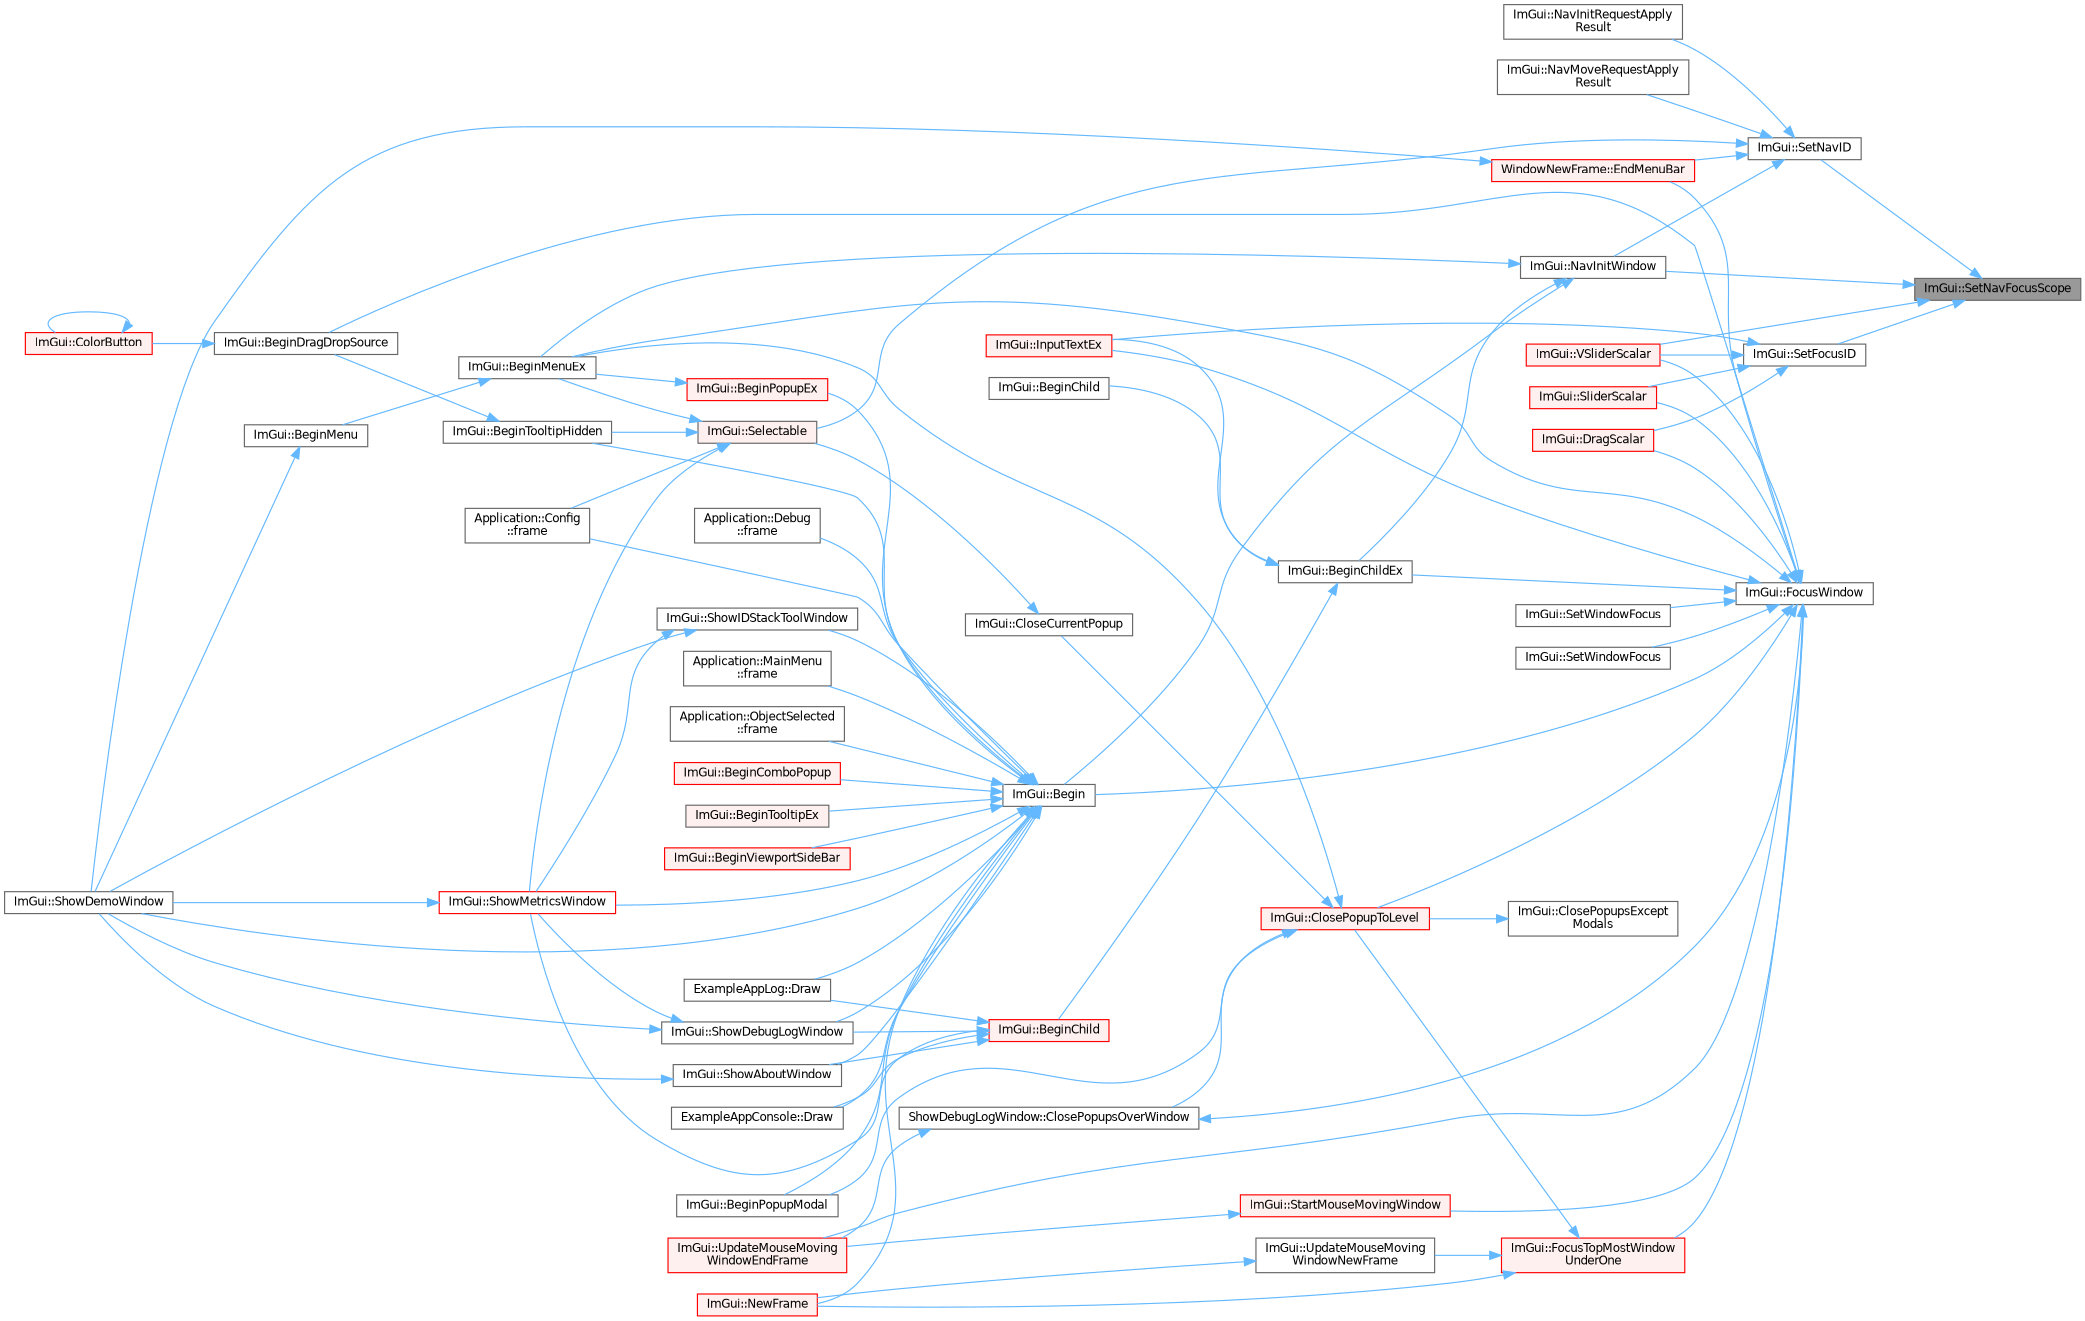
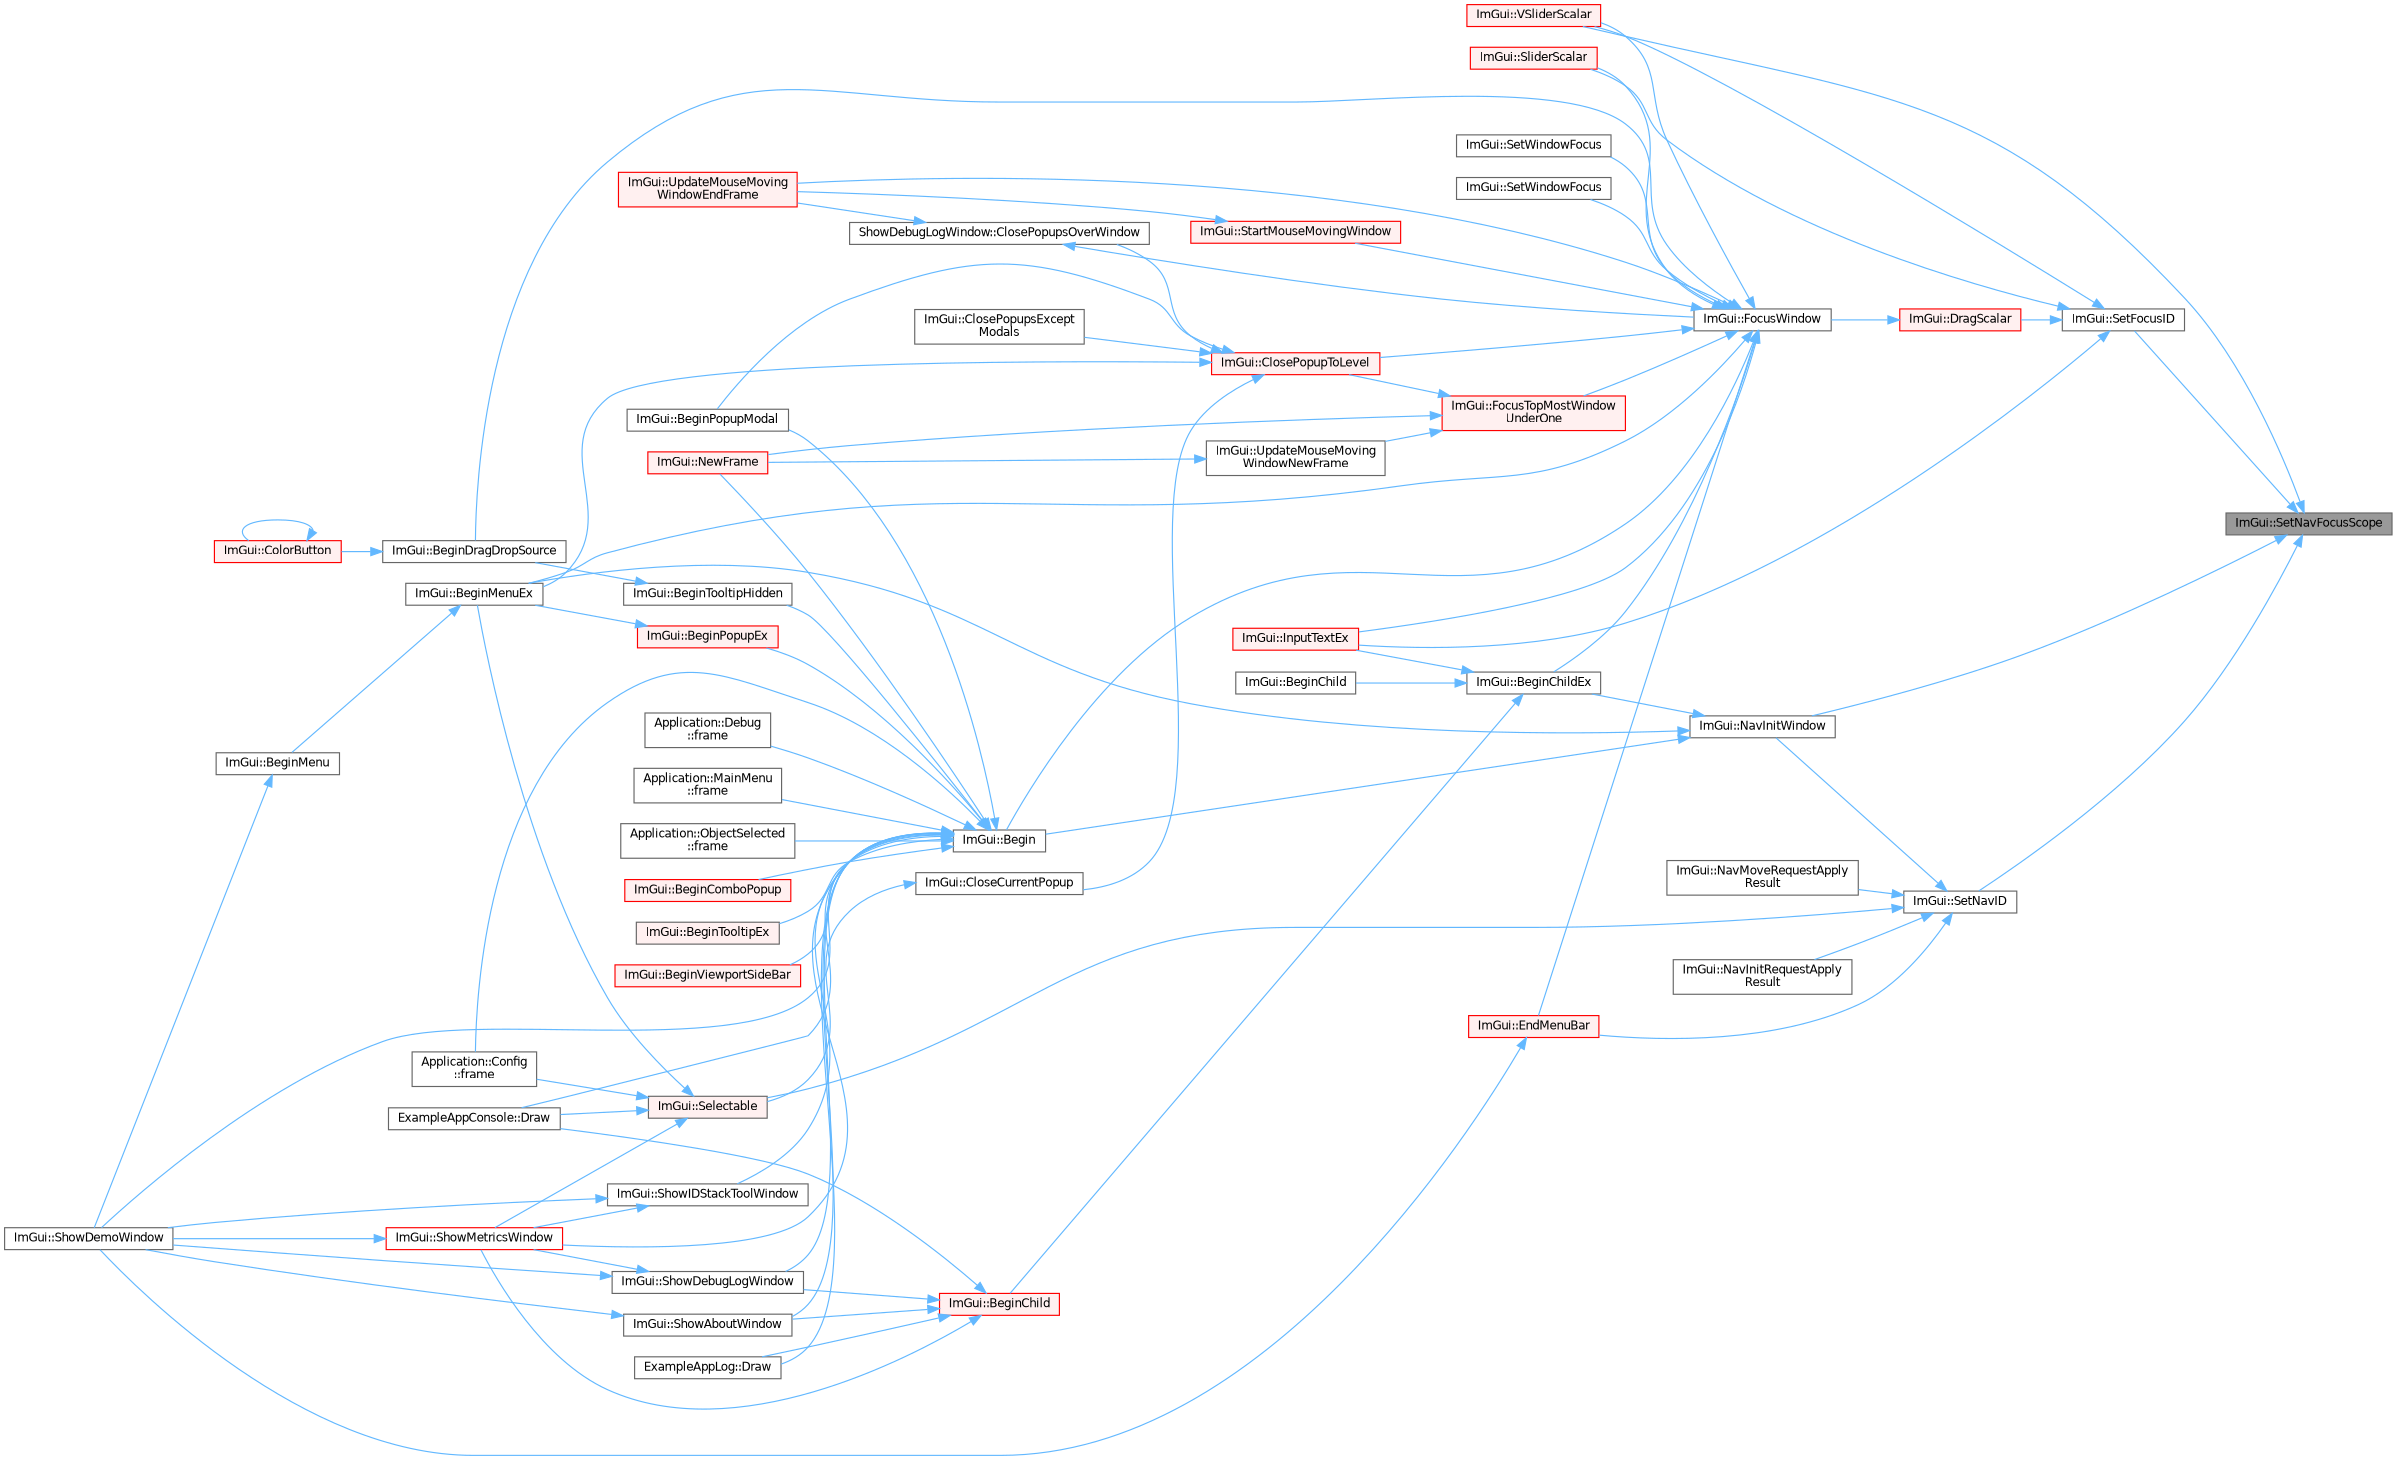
(1593, 171) -> (1534, 1027)
(649, 432) -> (599, 1113)
(1733, 499) -> (1859, 320)
(1463, 919) -> (1142, 345)
